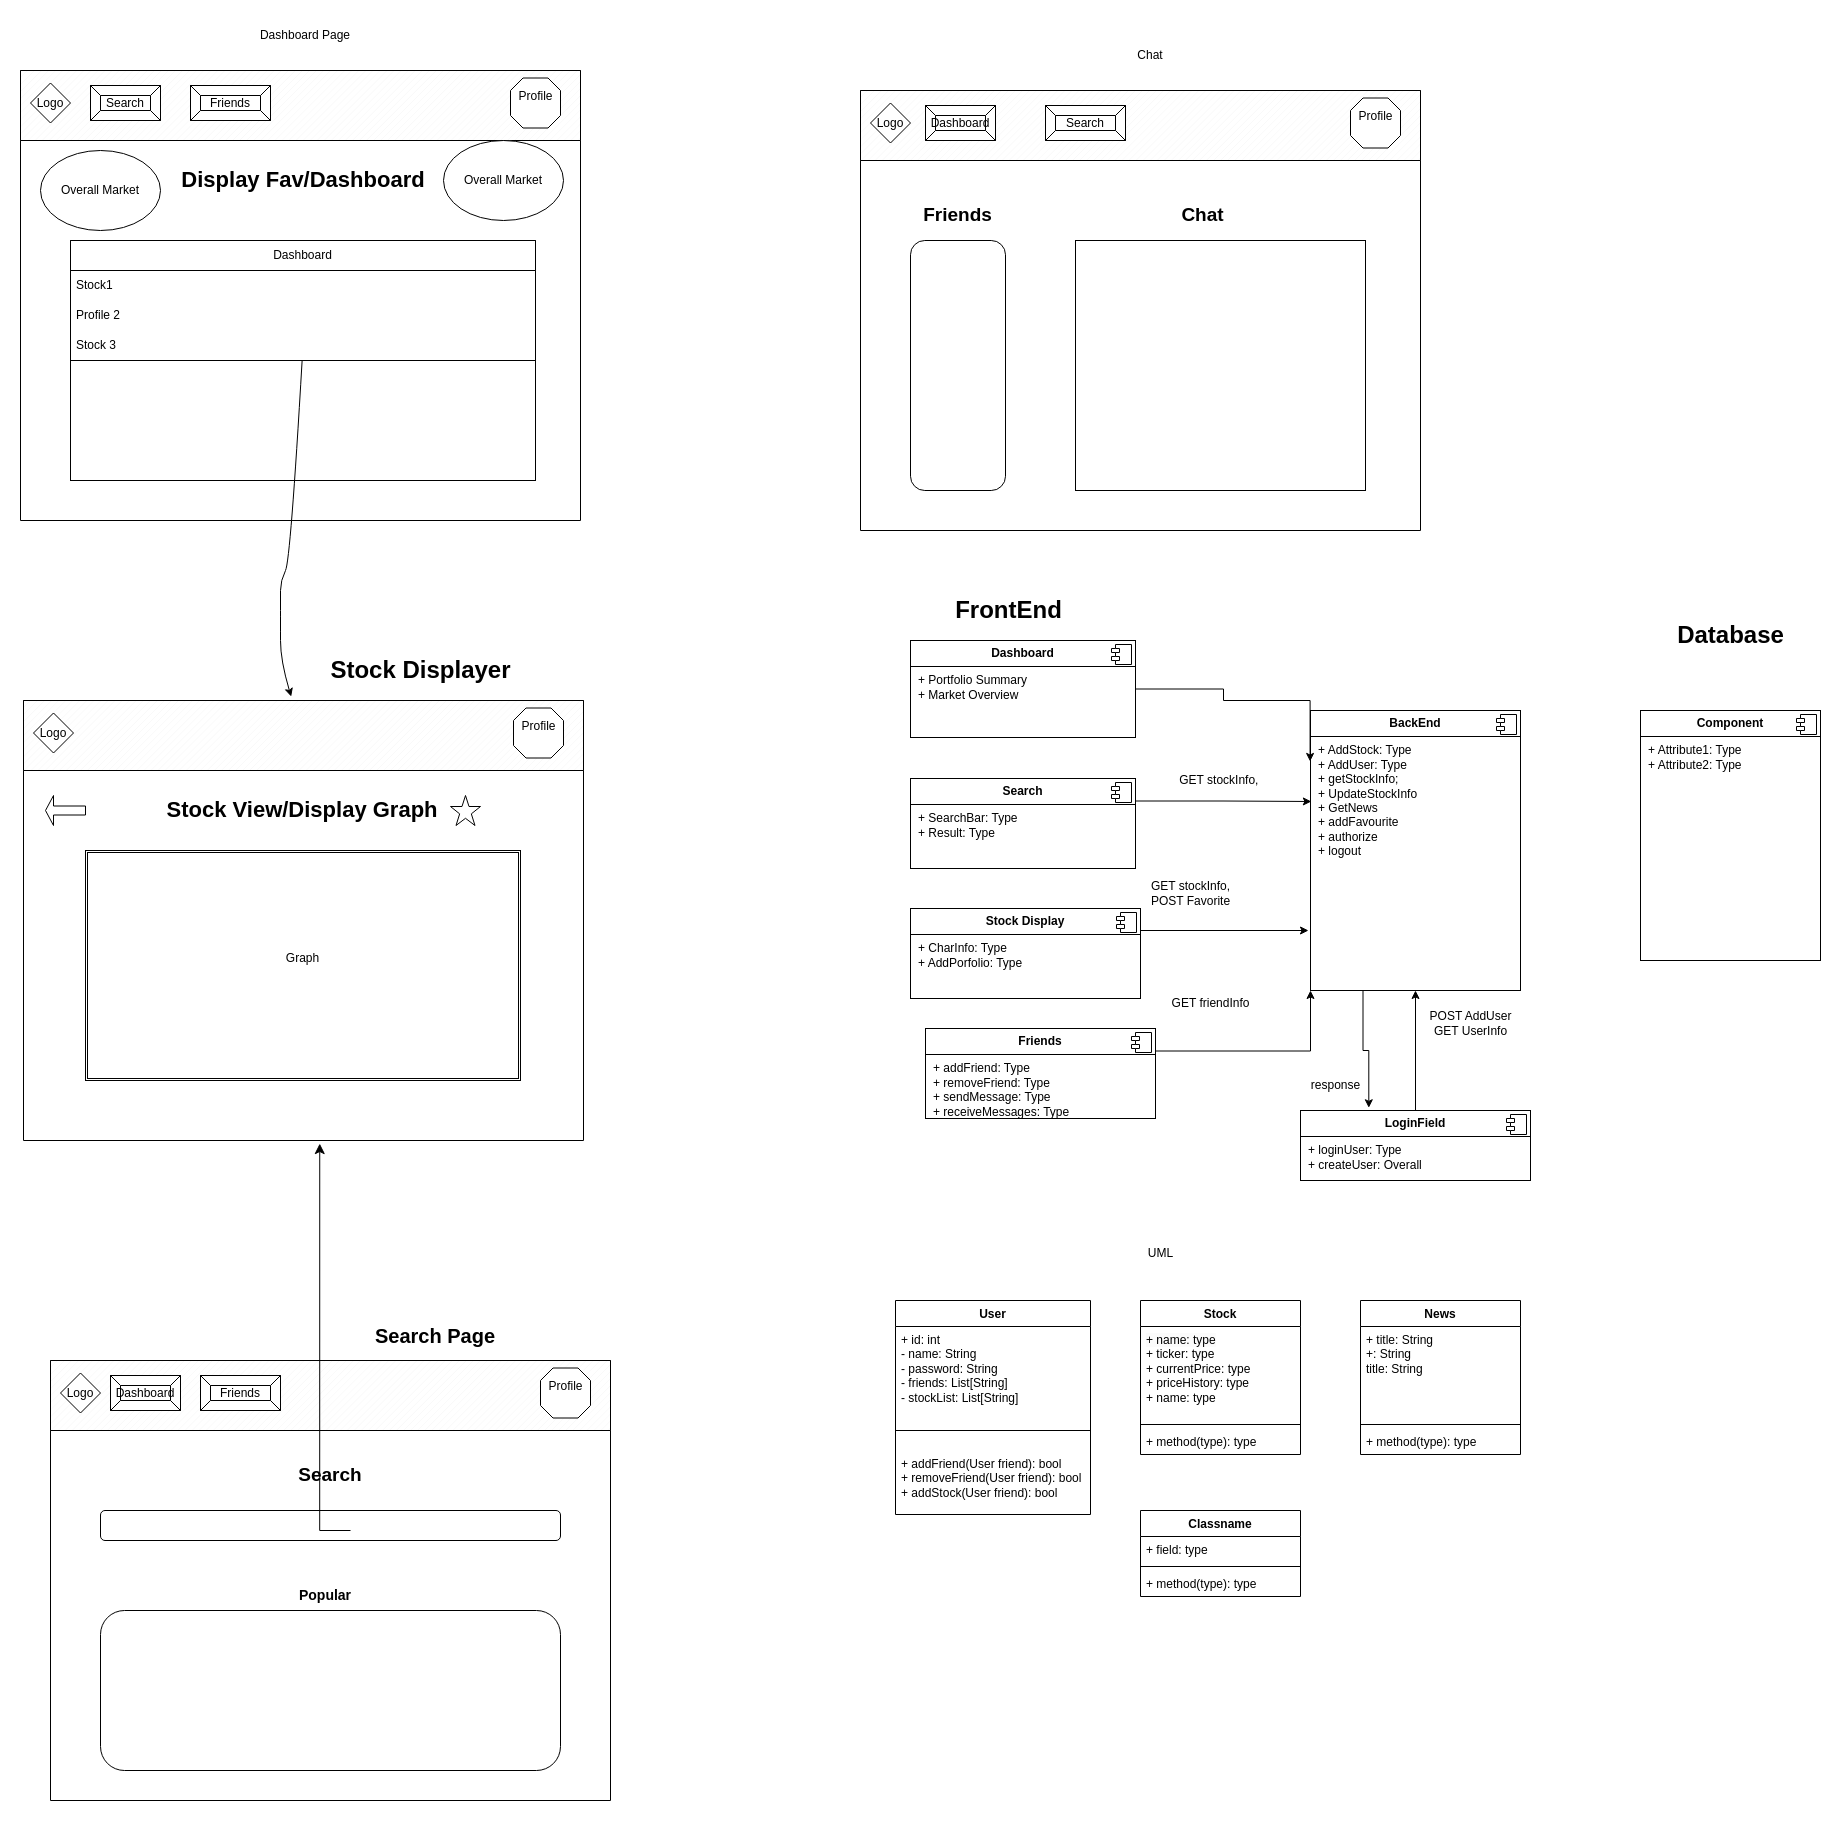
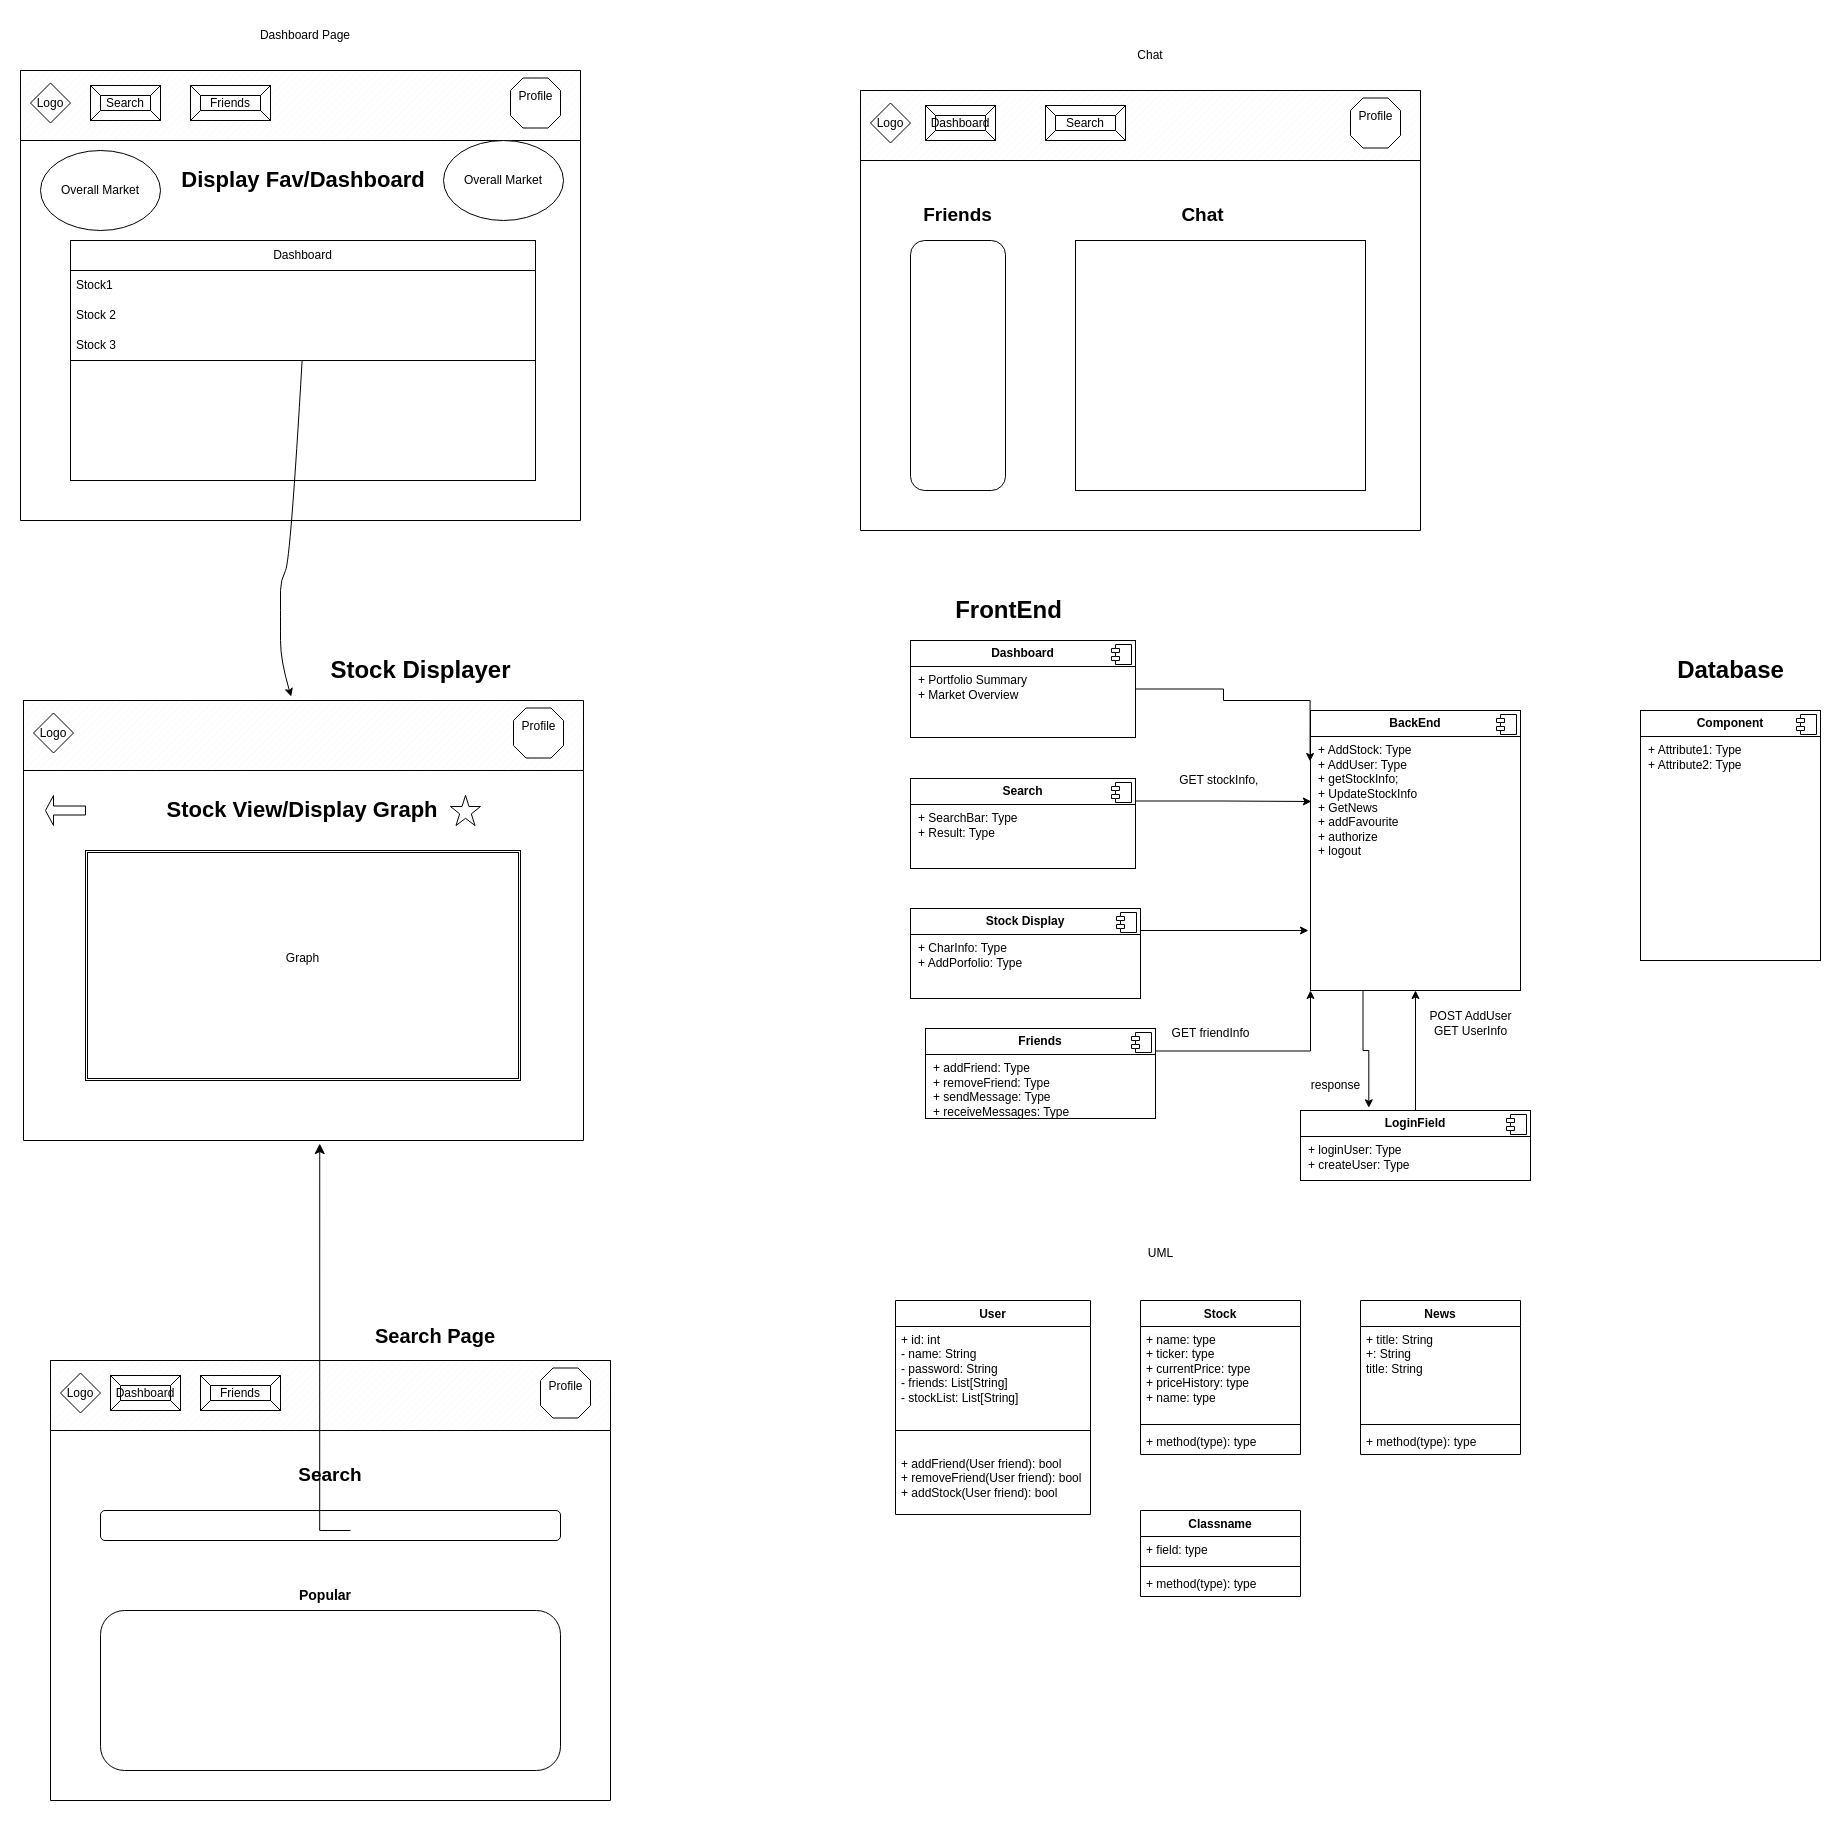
(102, 316) -> (98, 316)
(1731, 636) -> (1731, 671)
(1191, 894) -> none
(1211, 1004) -> (1211, 1034)
(1363, 1111) -> (1356, 1111)
